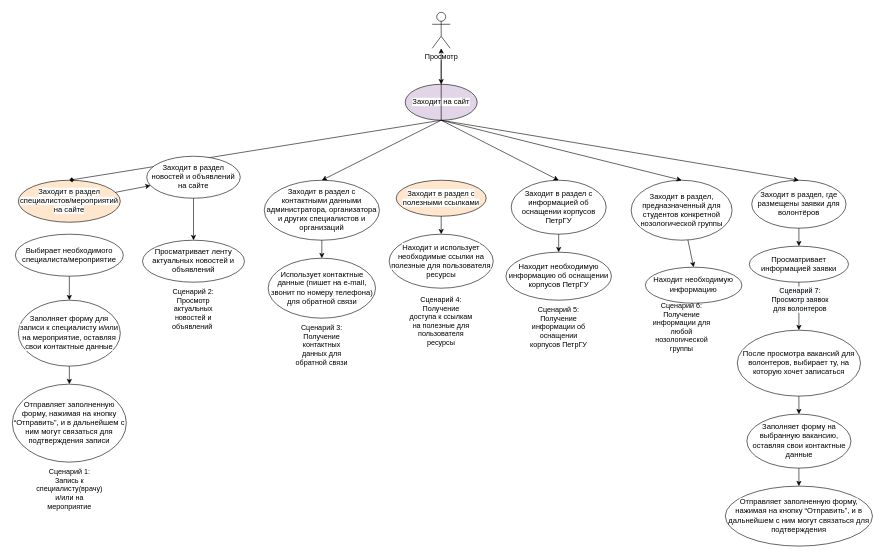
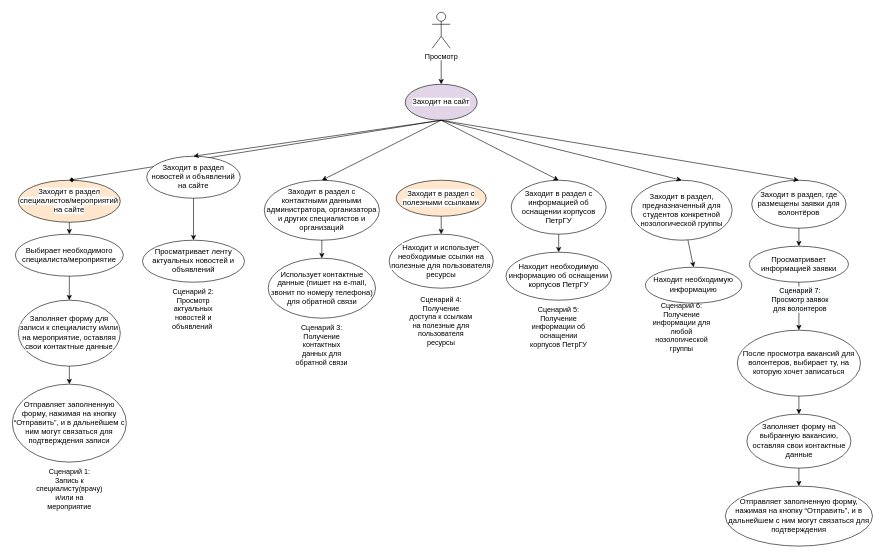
(441, 53) -> (282, 143)
(132, 189) -> (69, 228)
